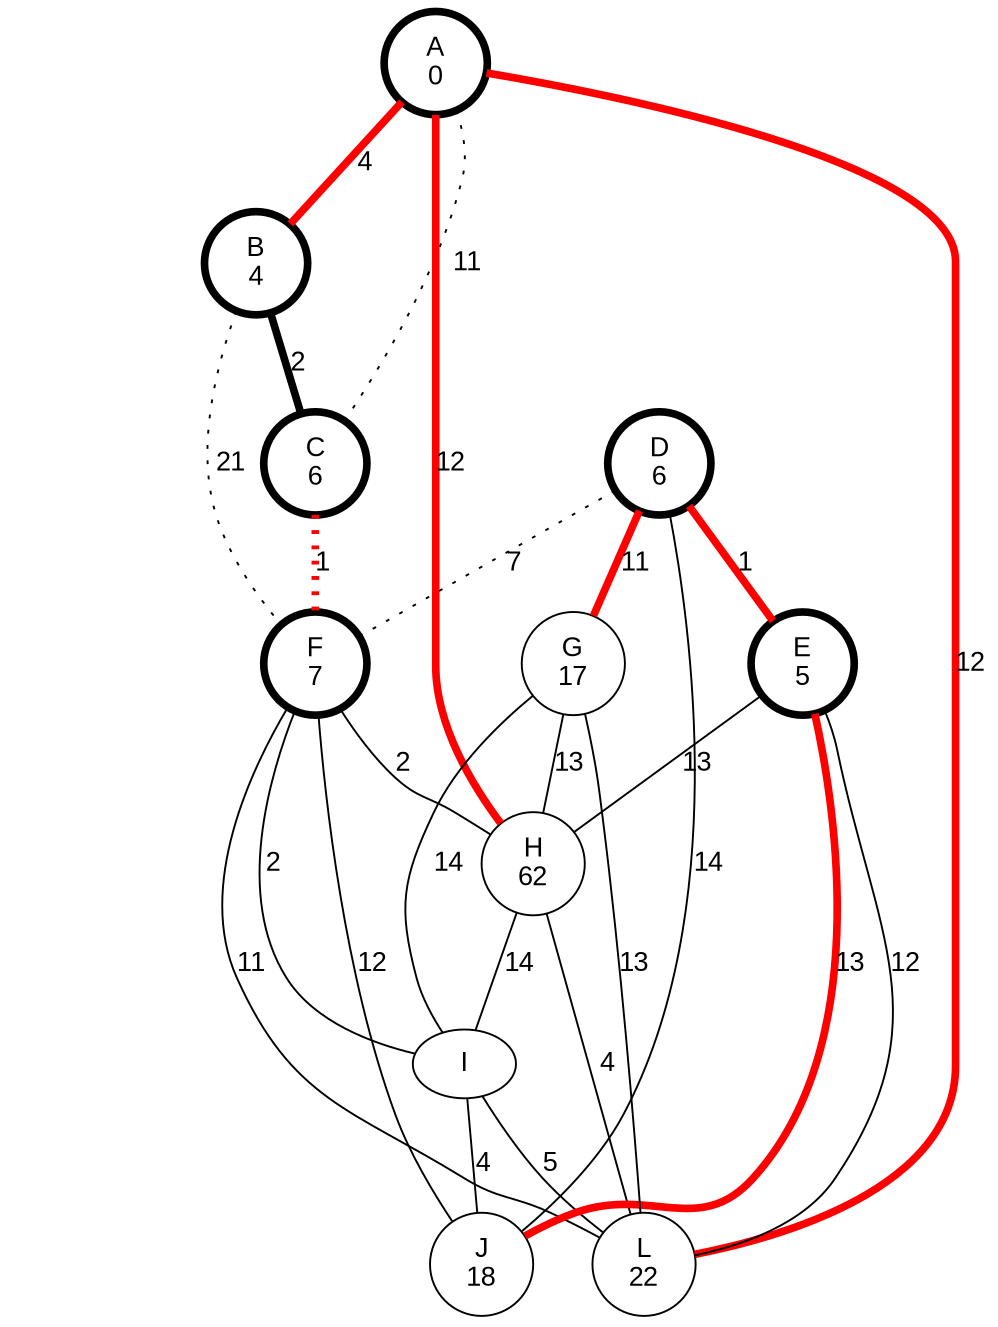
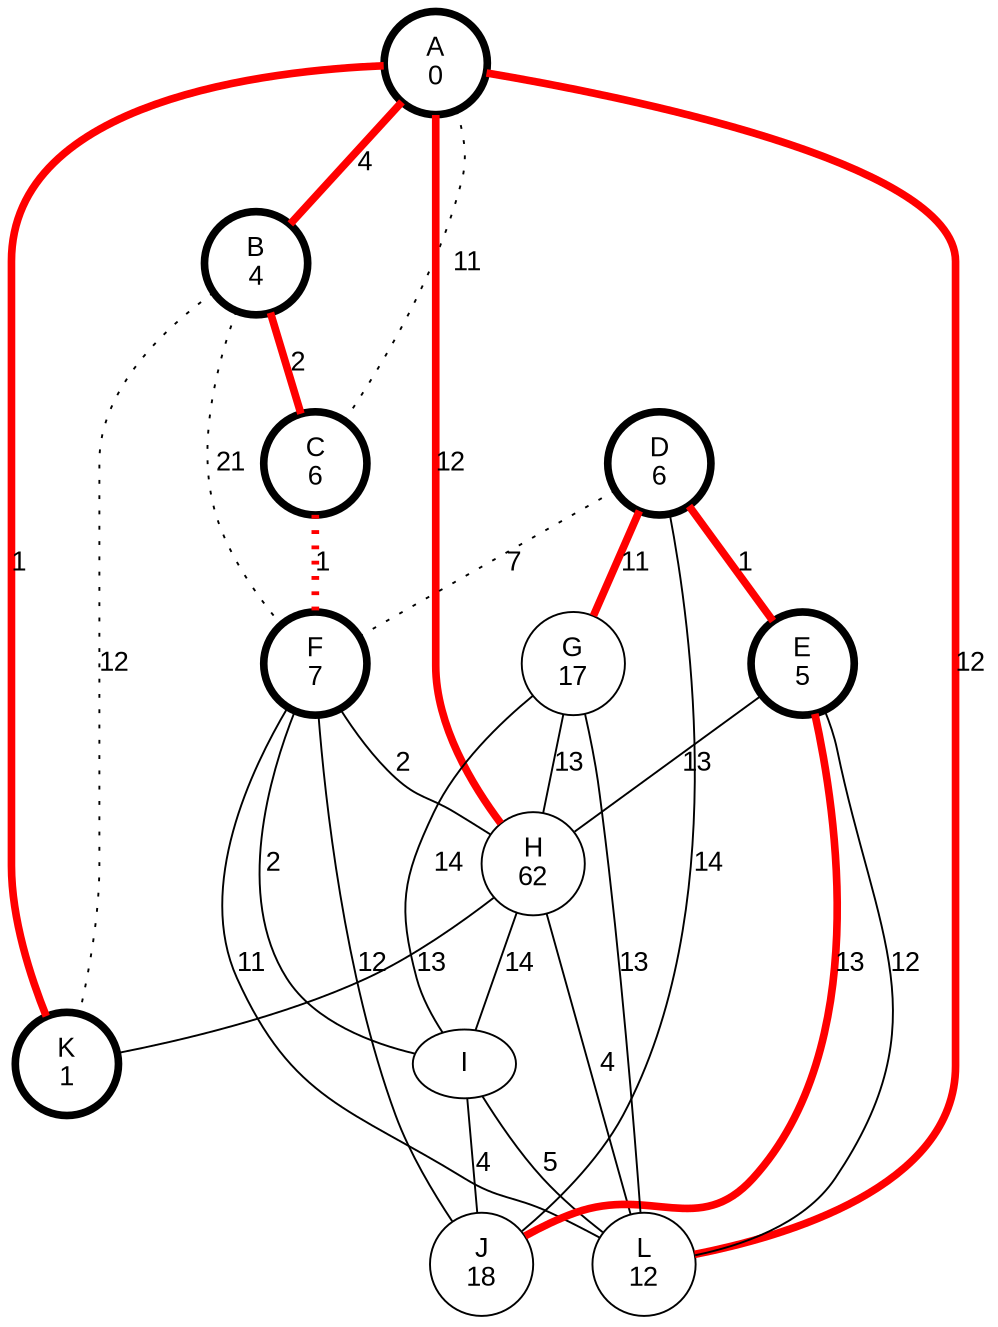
(286, 363) -> (286, 363)
none -> (67, 1064)
(644, 1264) -> (644, 1264)
